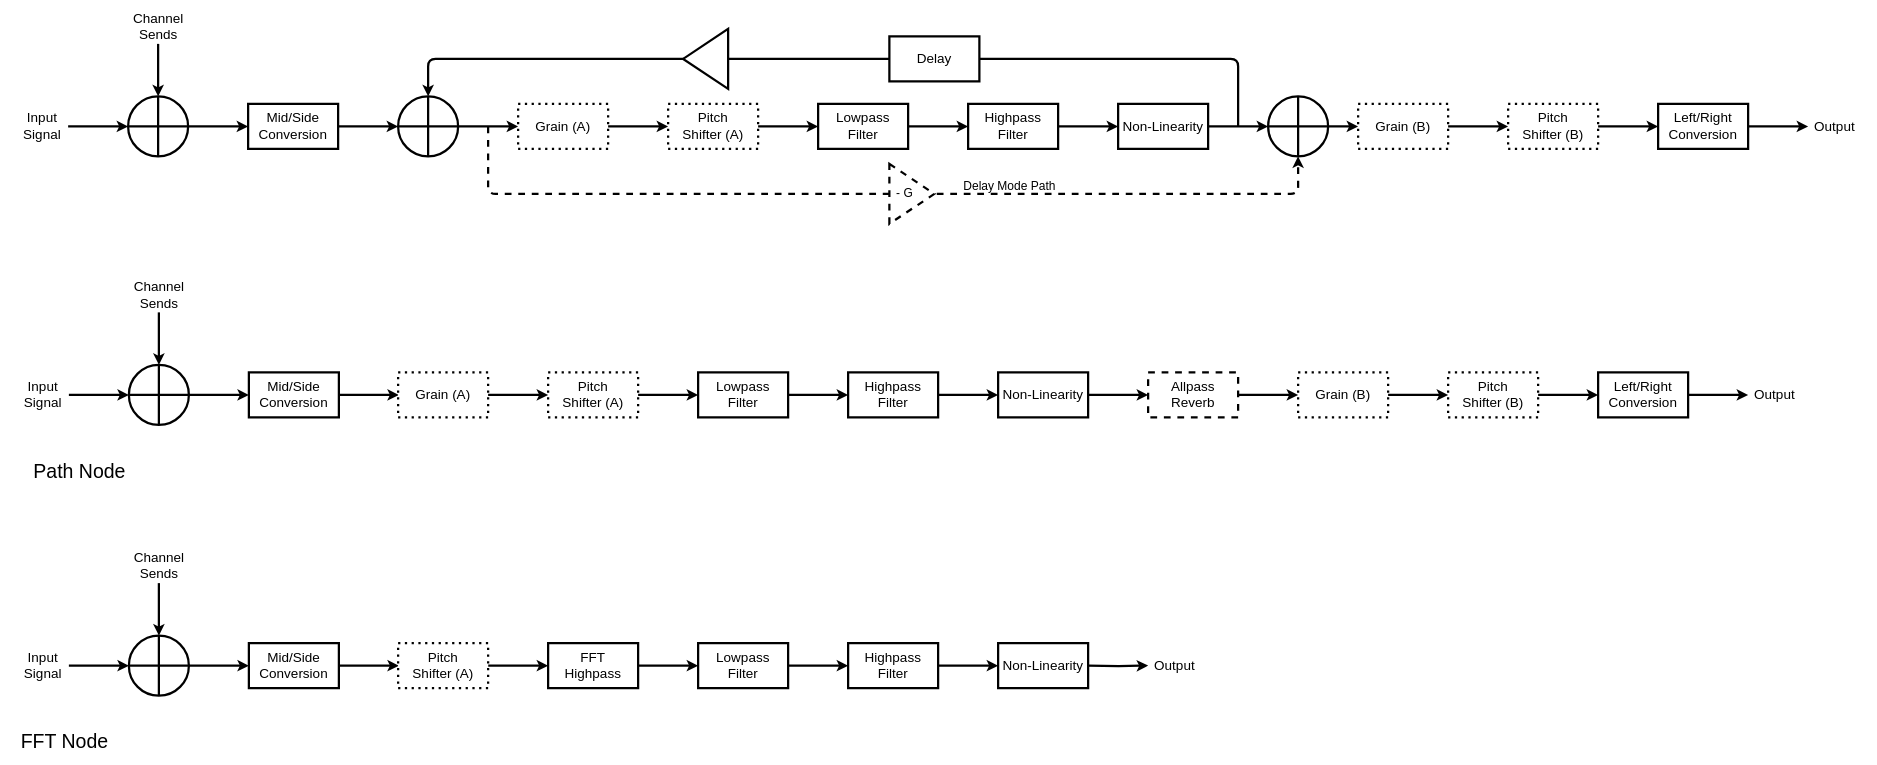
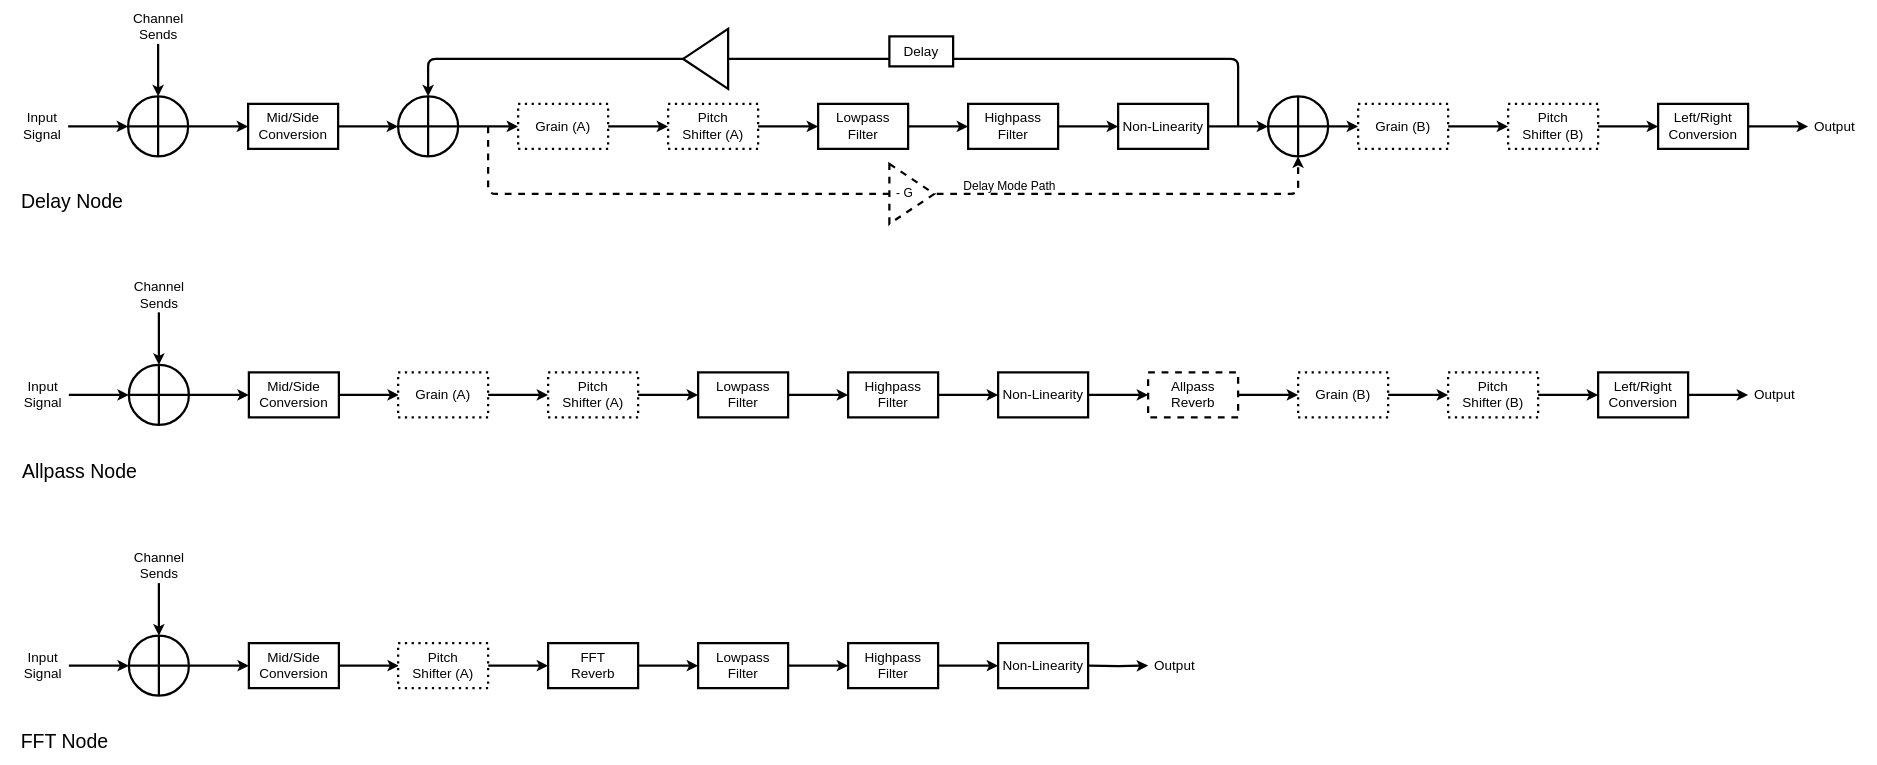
(934, 59) -> (921, 51)
none -> (72, 201)
(80, 471) -> (80, 471)
(593, 666) -> (593, 666)
